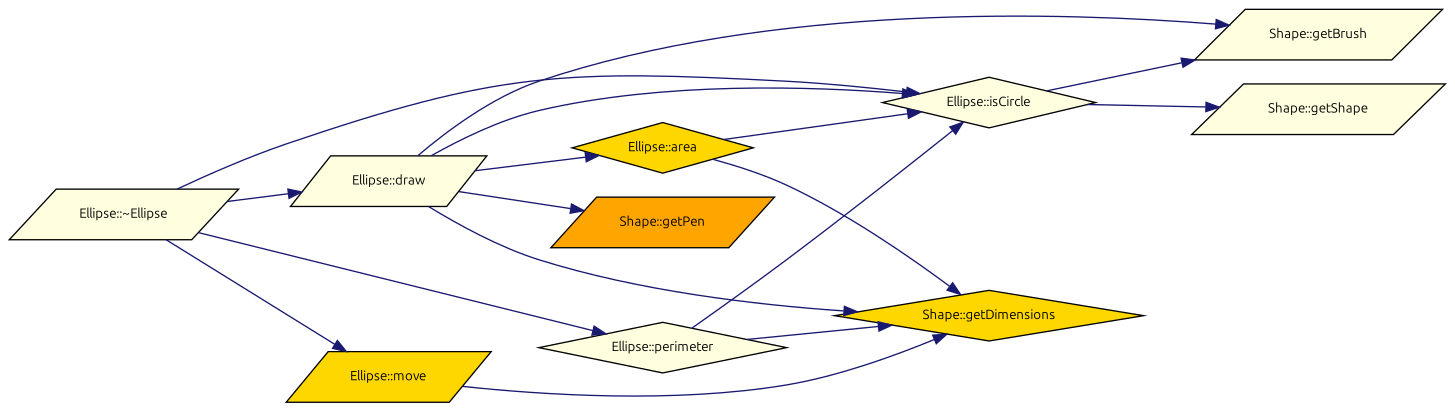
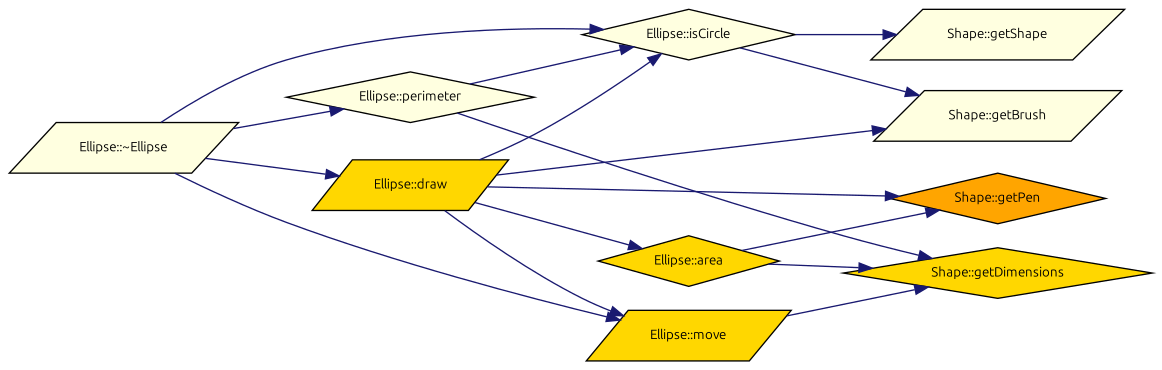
(816, 127) -> (852, 228)
(389, 181) -> (410, 185)
(663, 222) -> (998, 198)
(630, 283) -> (525, 266)
